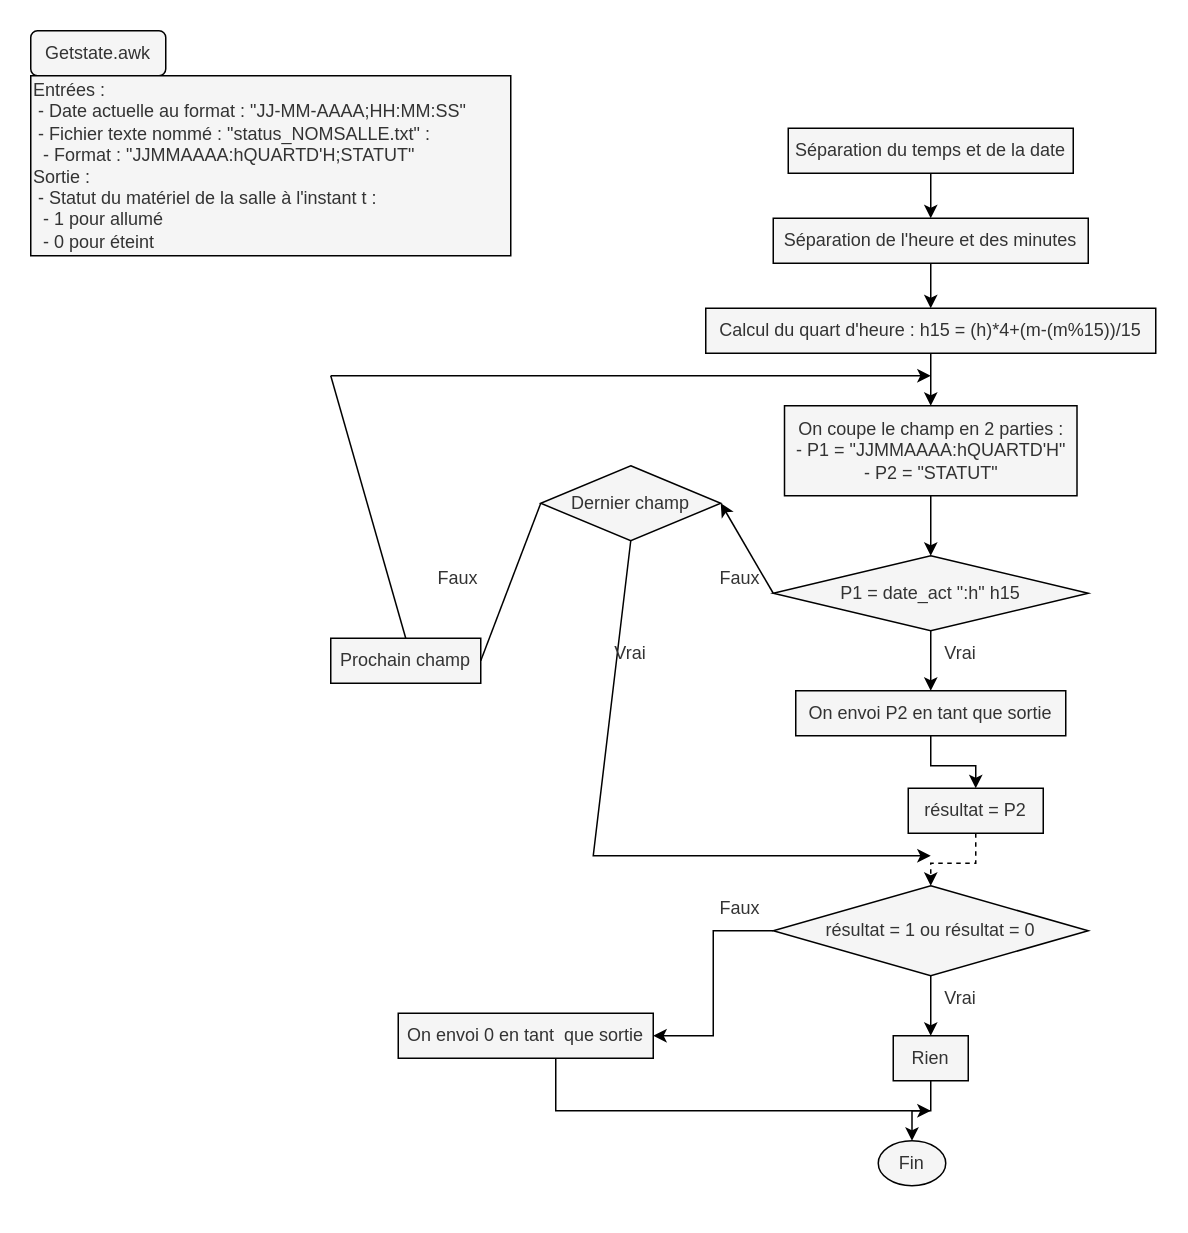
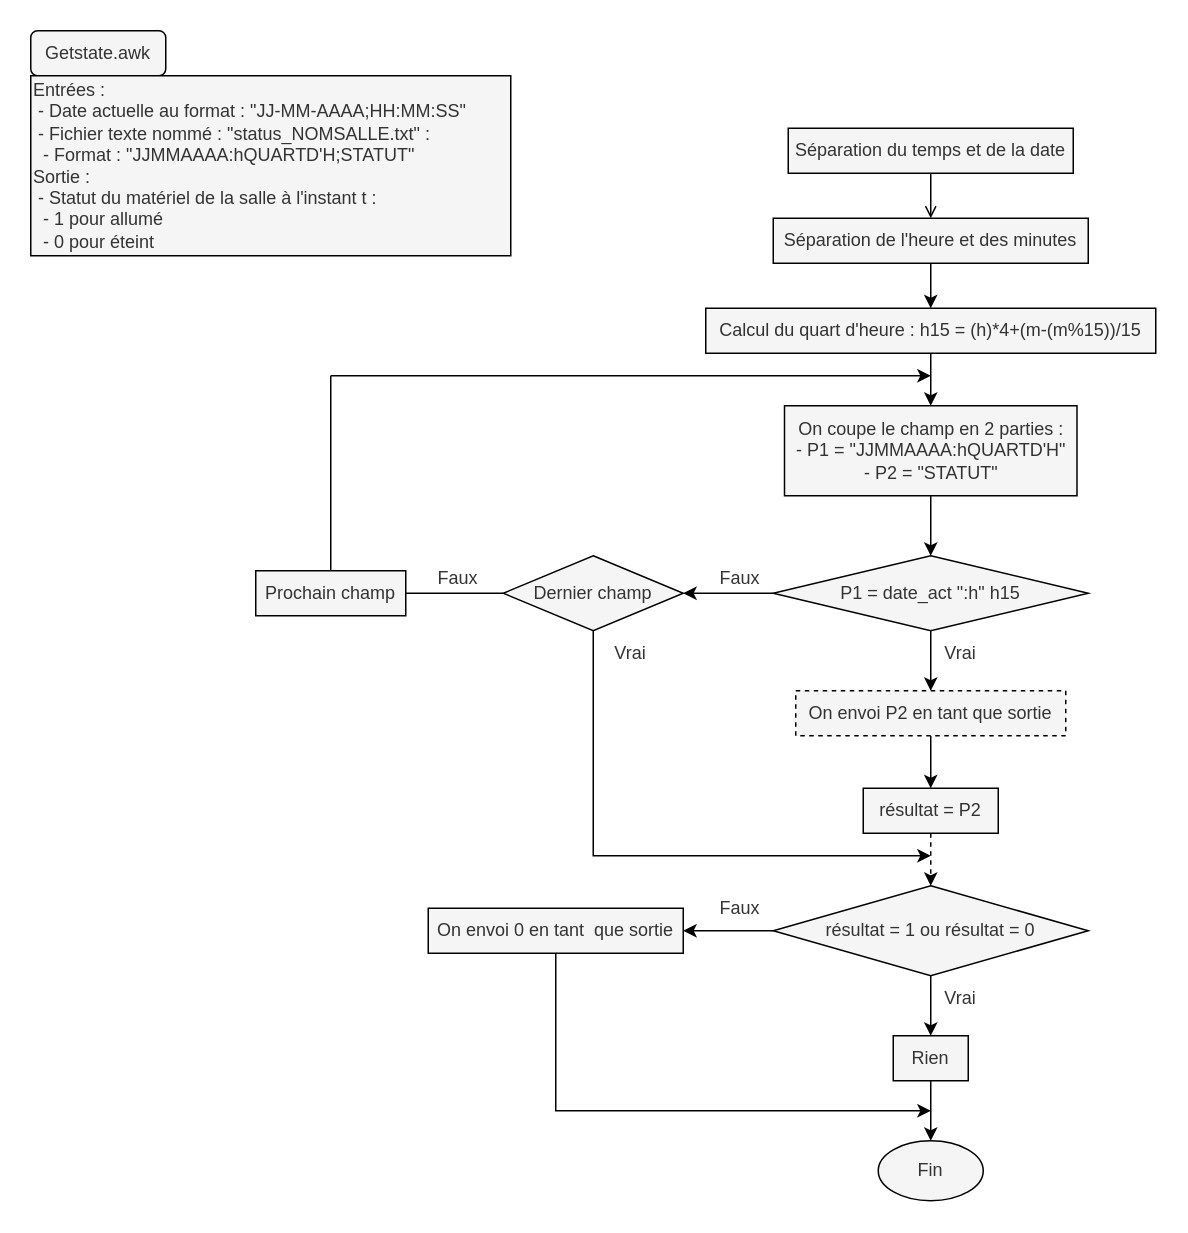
(931, 207) -> (931, 209)
(631, 503) -> (593, 593)
(406, 661) -> (331, 593)
(931, 713) -> (931, 713)
(976, 811) -> (931, 811)
(526, 1036) -> (556, 931)
(912, 1163) -> (931, 1171)
